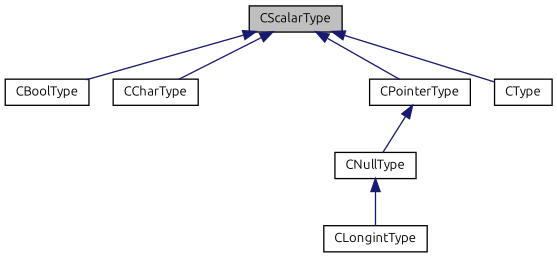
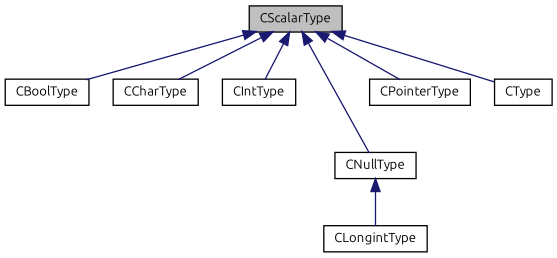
none -> (259, 92)
(394, 135) -> (339, 98)
